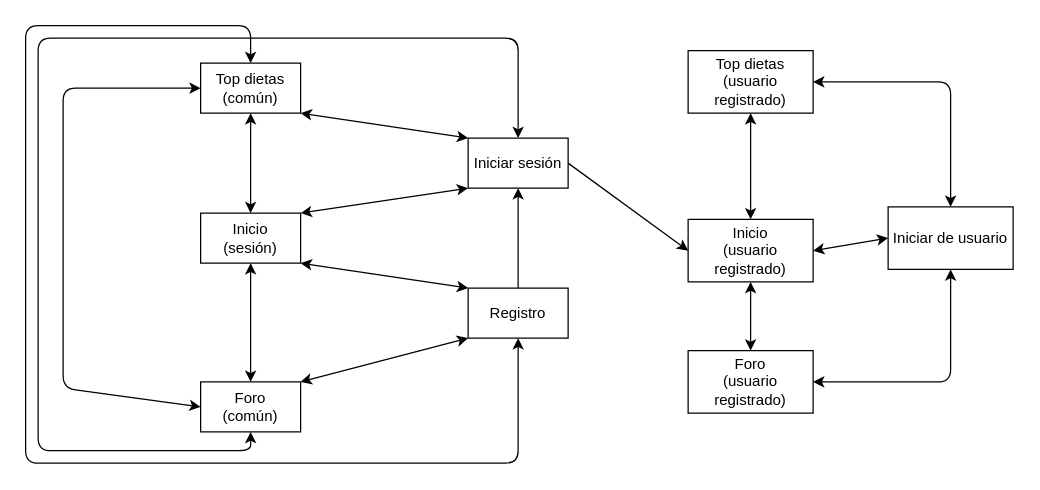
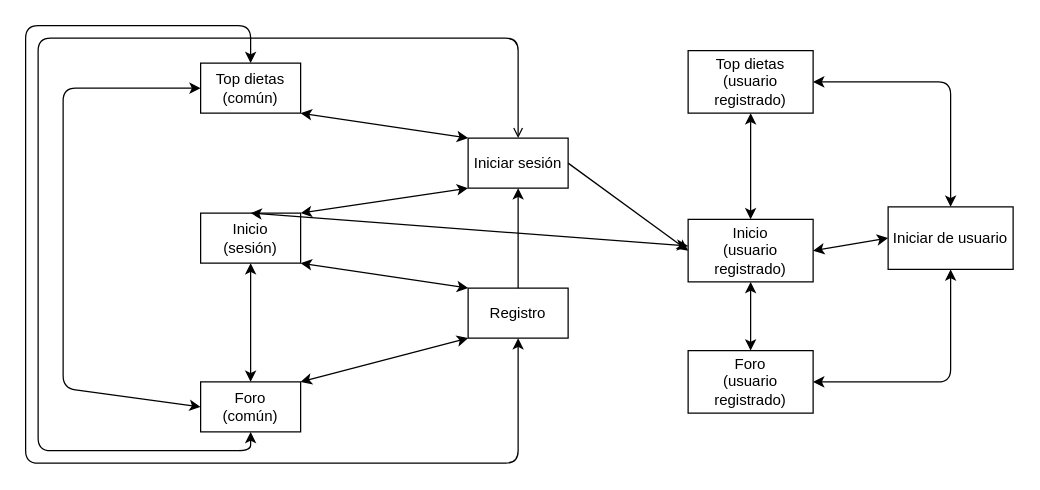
(518, 128) -> (518, 130)
(251, 163) -> (467, 229)
